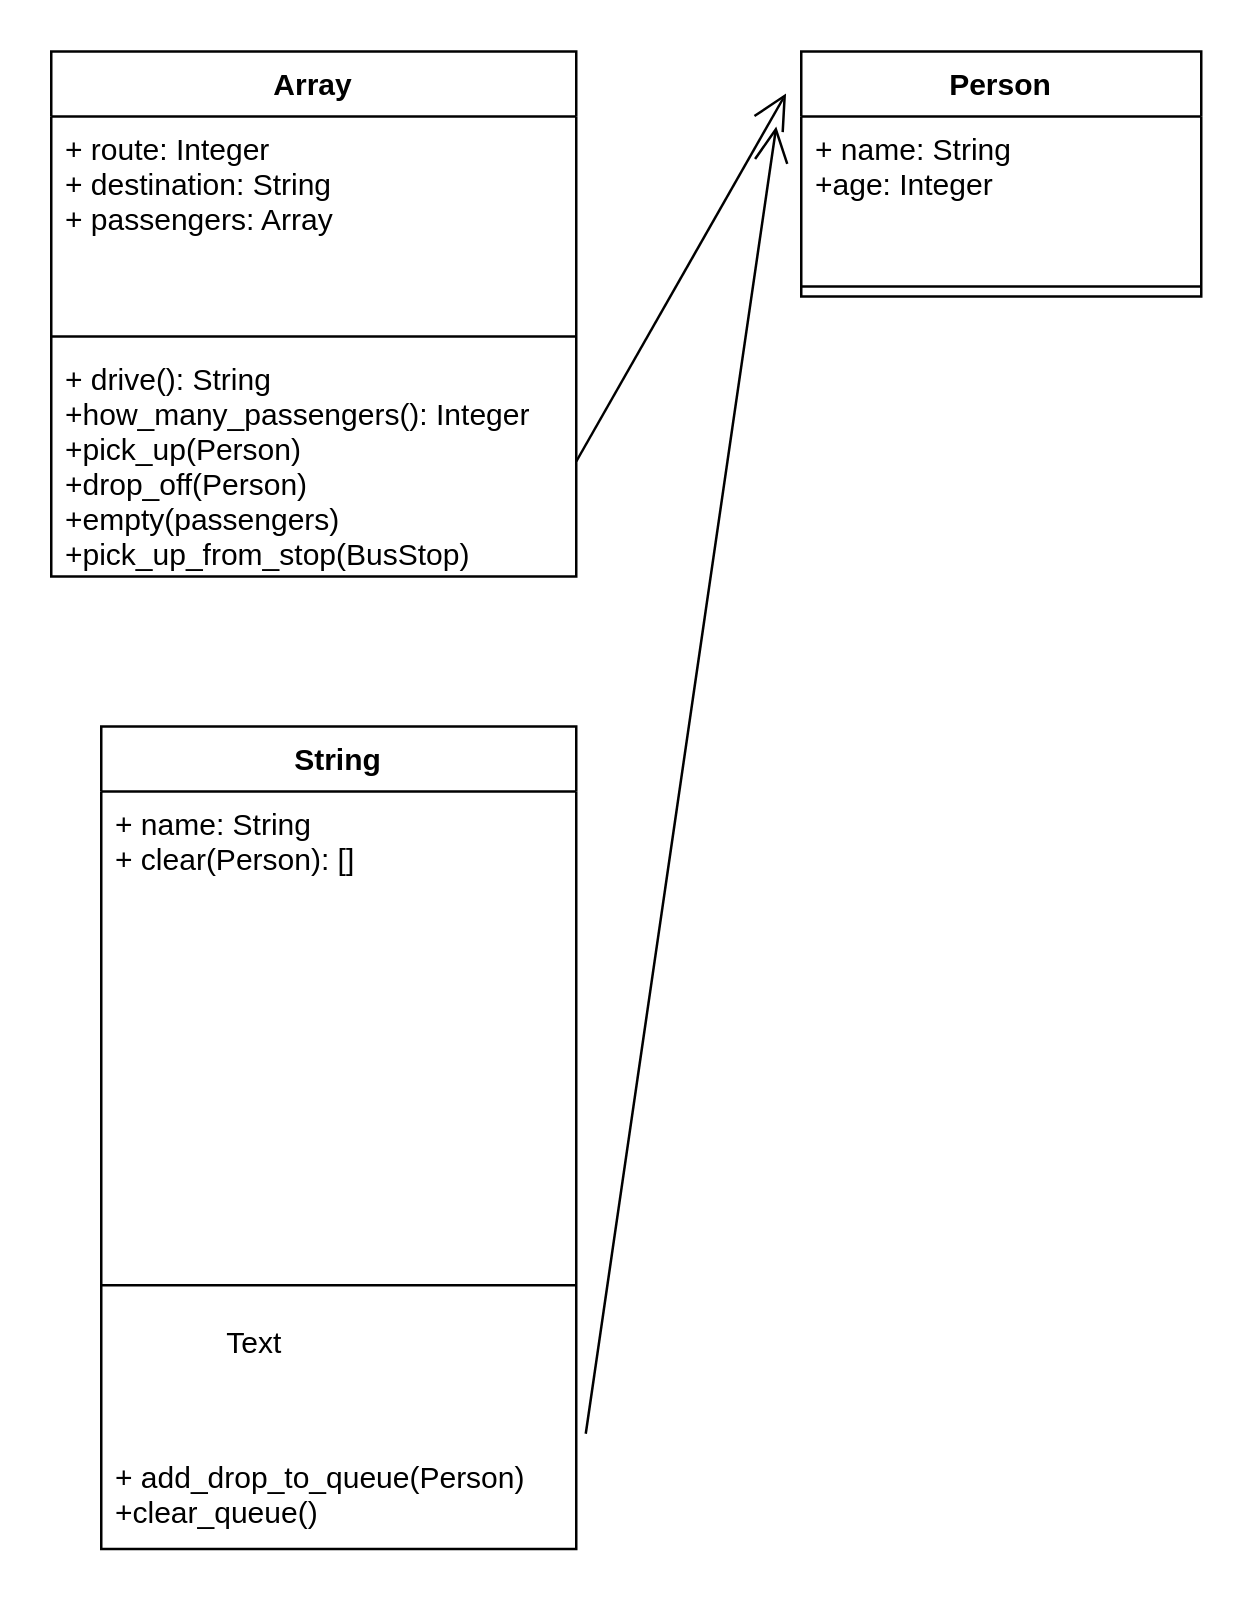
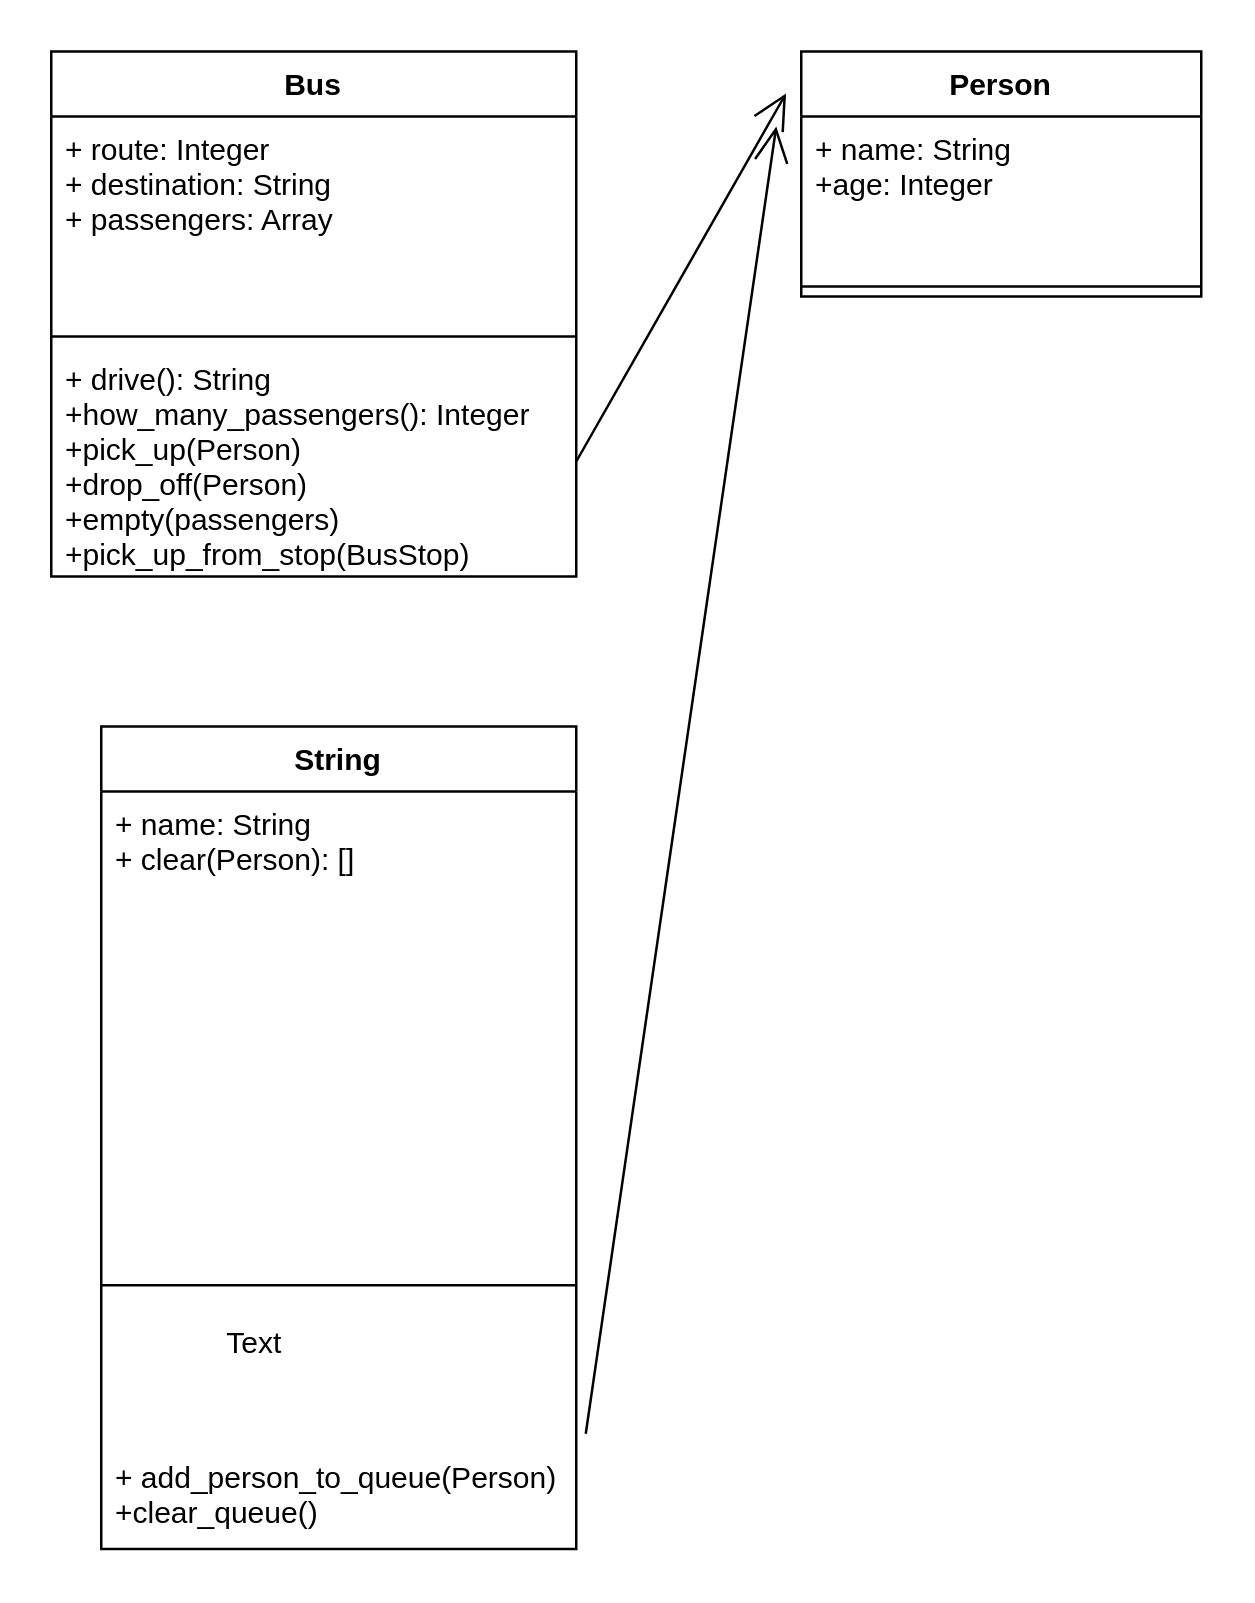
(313, 85) -> (313, 85)
(338, 1478) -> (355, 1478)
